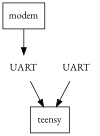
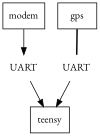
none -> (77, 16)
